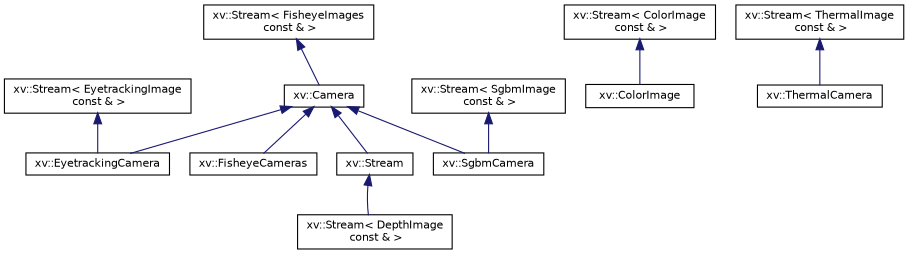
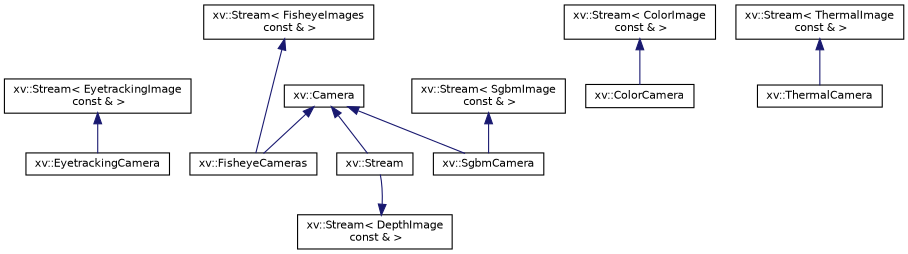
(310, 67) -> (269, 101)
(640, 96) -> (640, 96)
(206, 132) -> none
(367, 200) -> (382, 189)
